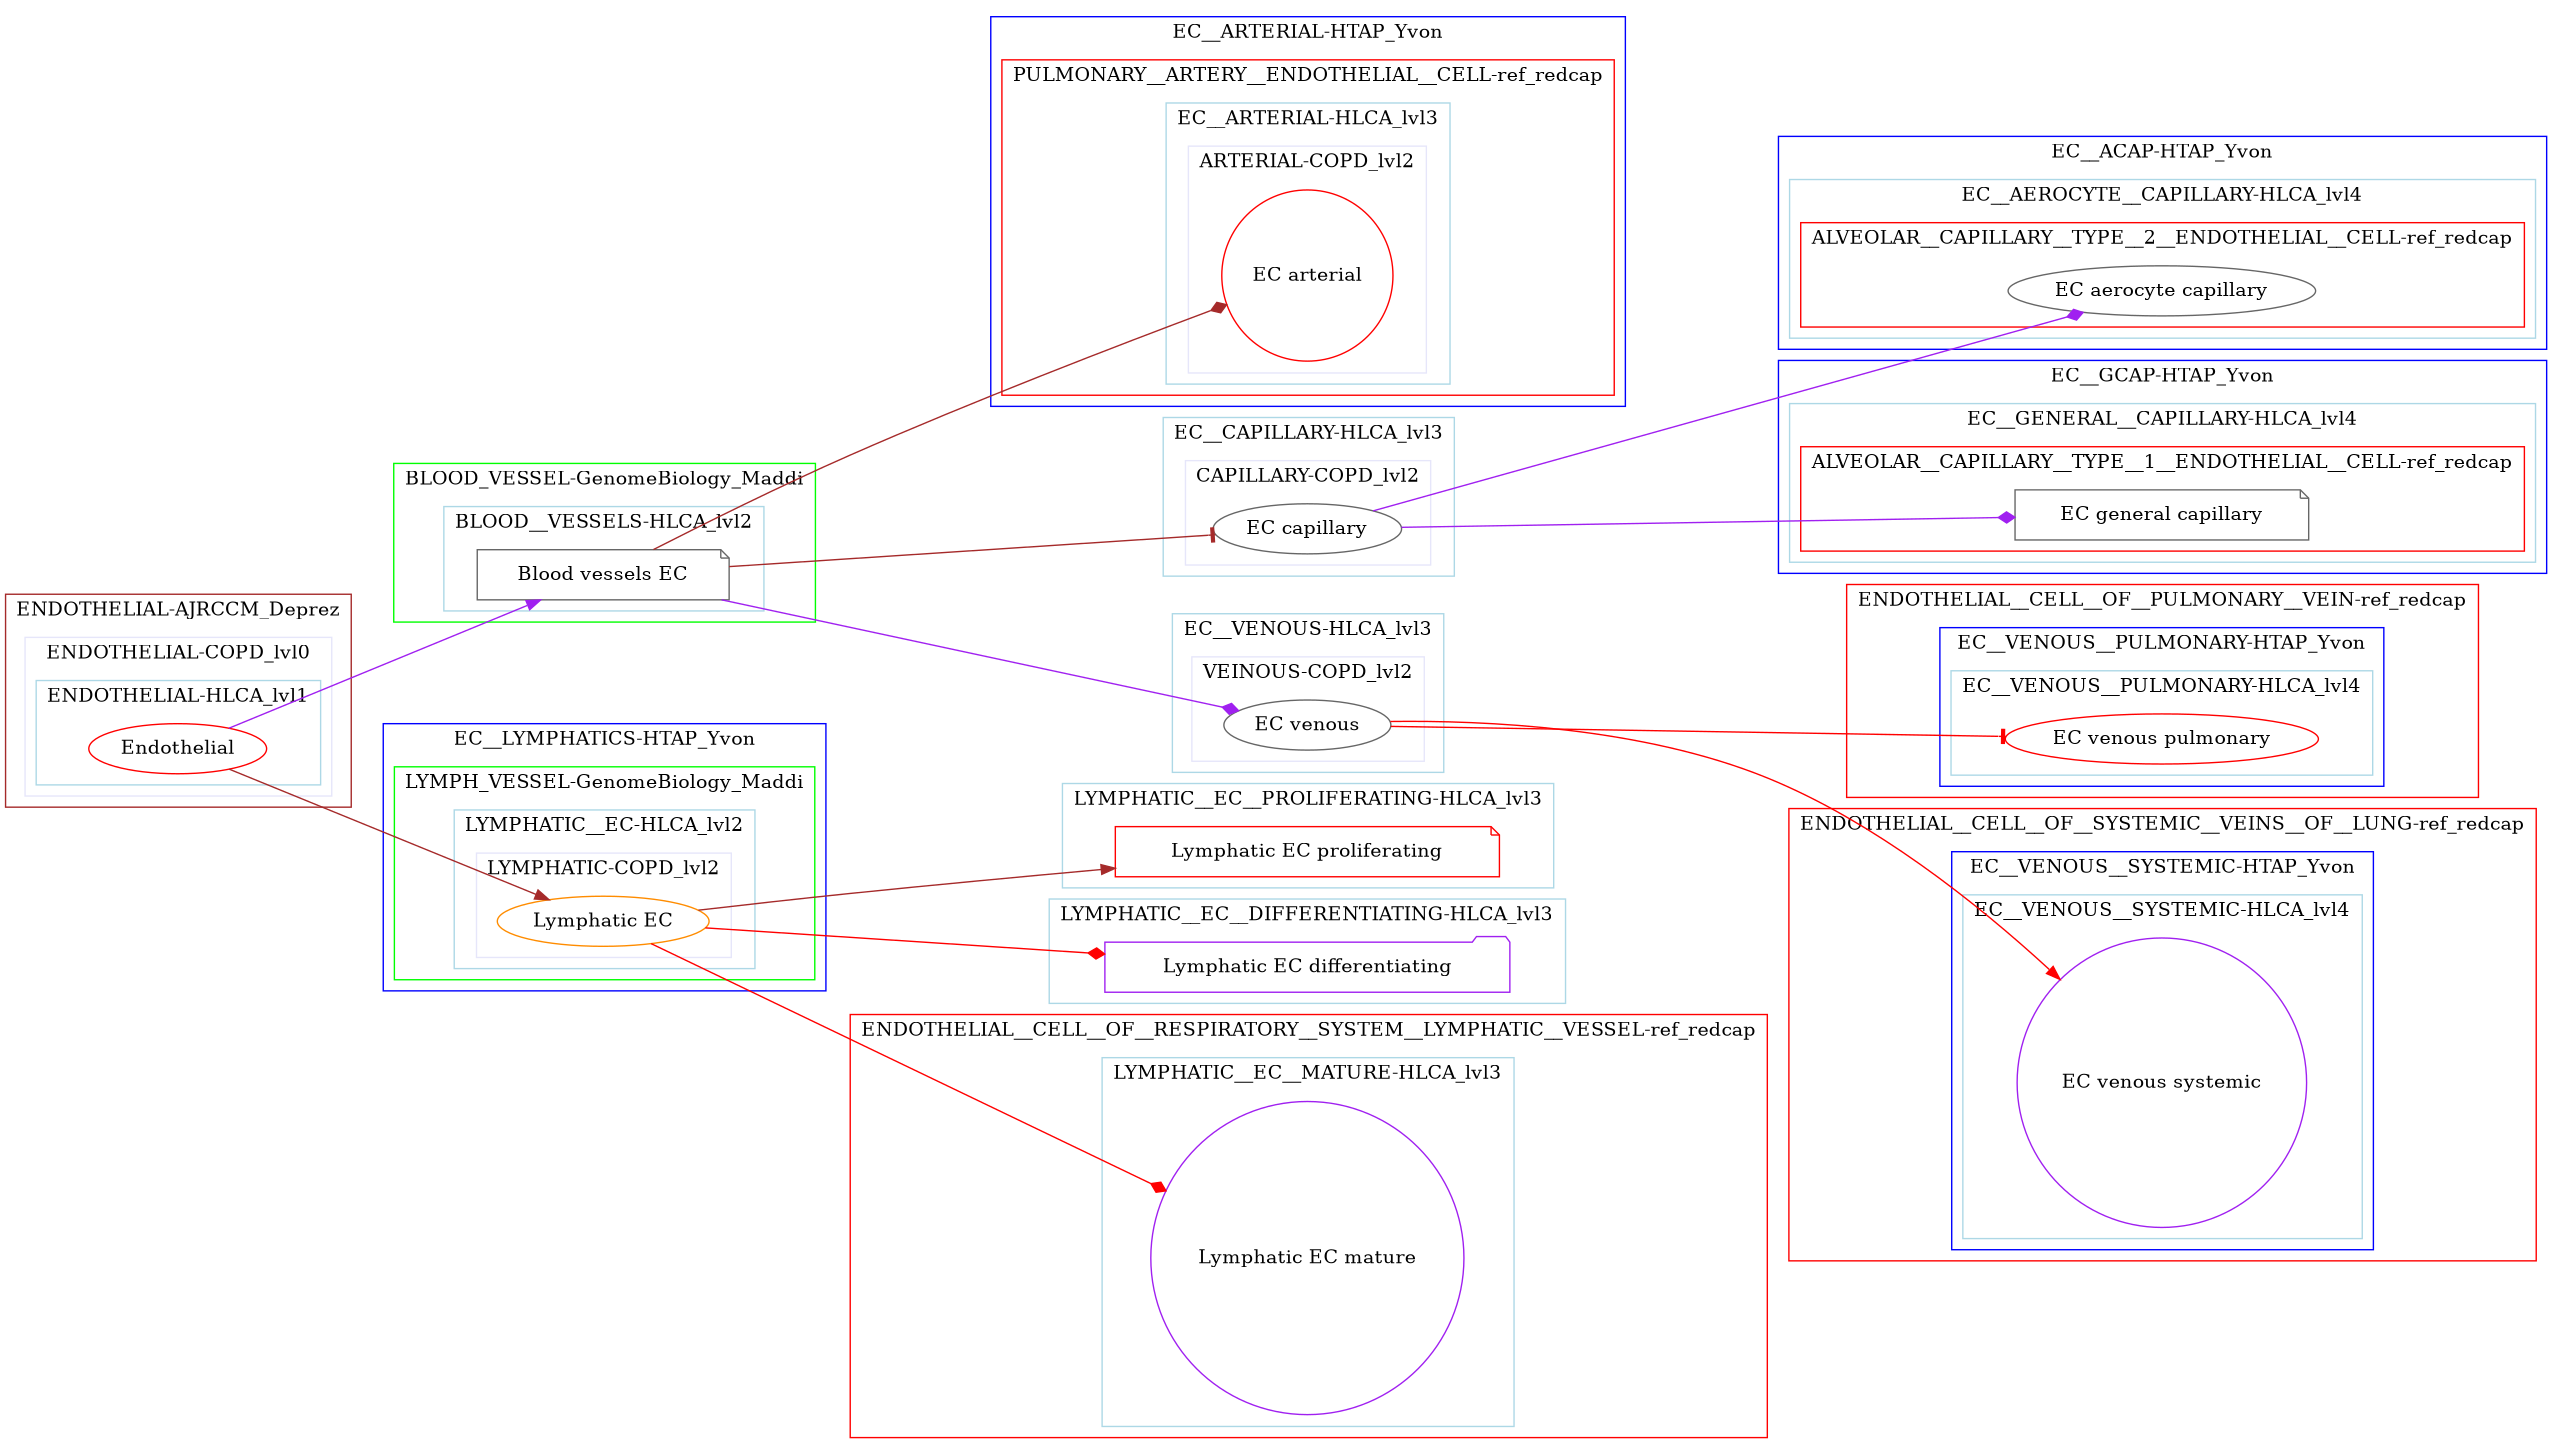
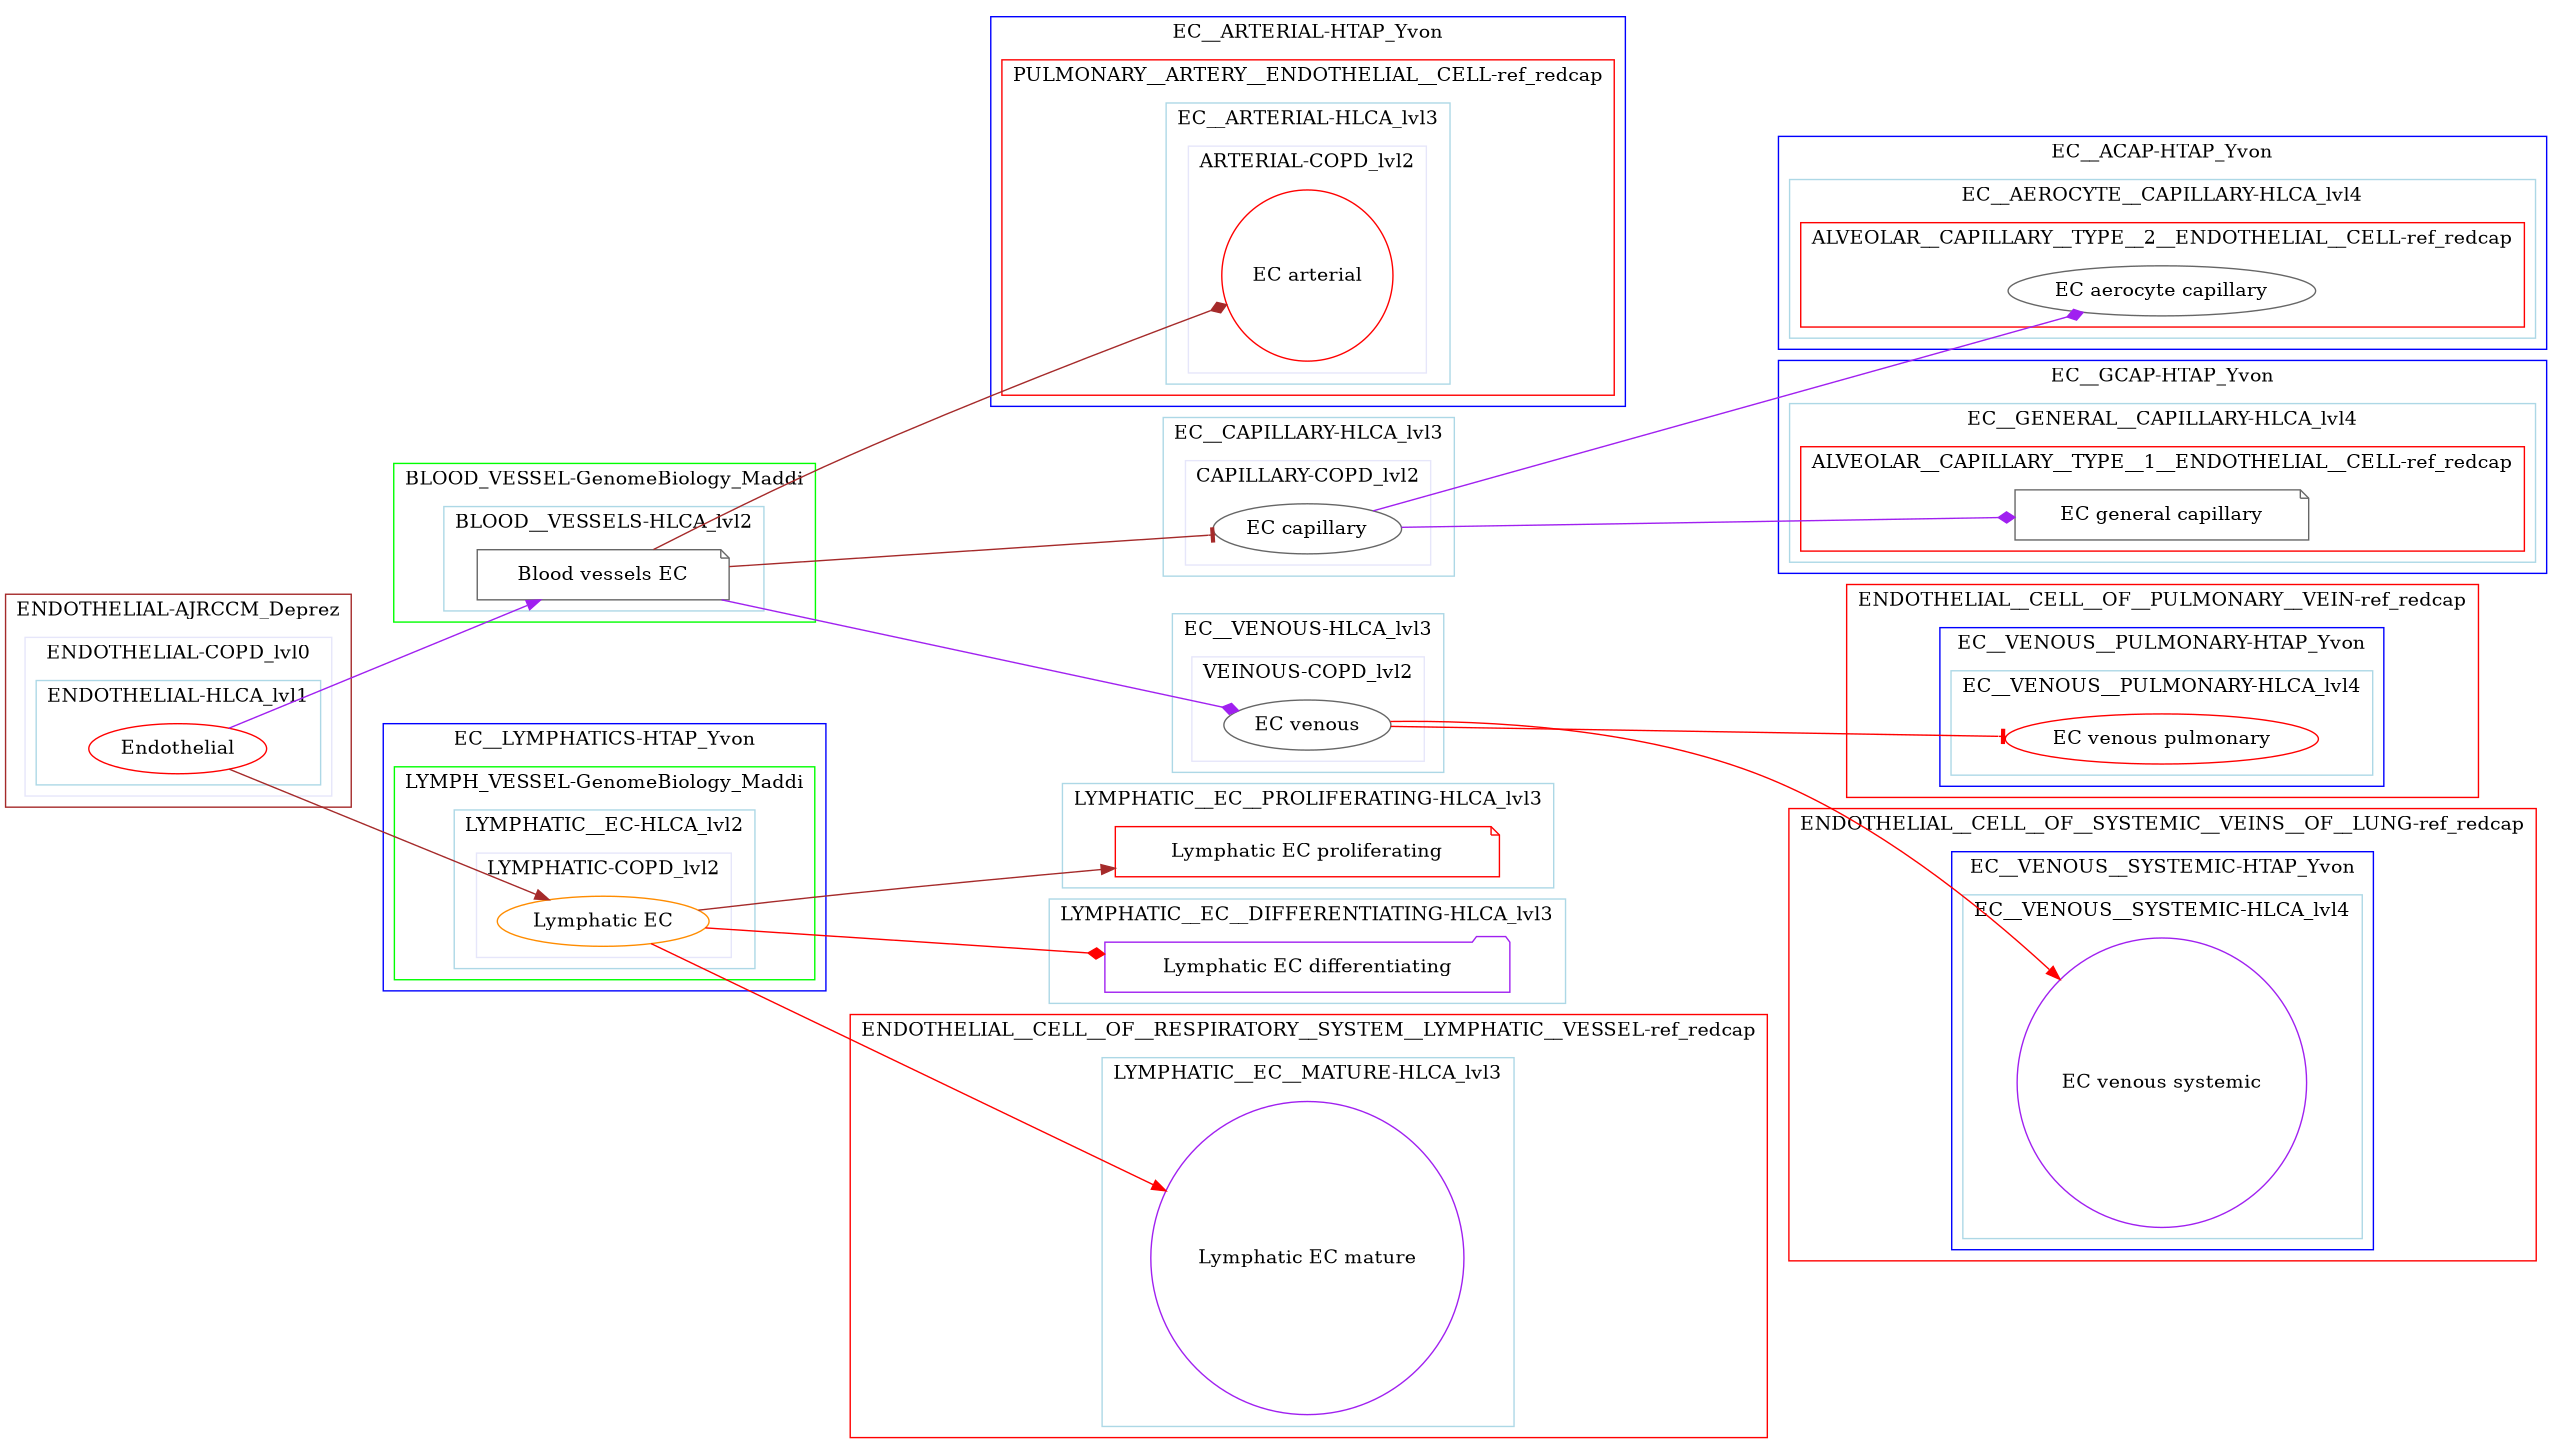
(901, 1064) -> (902, 1064)
